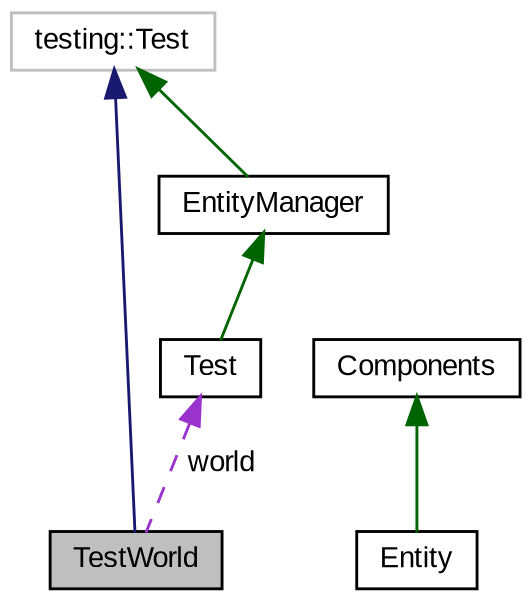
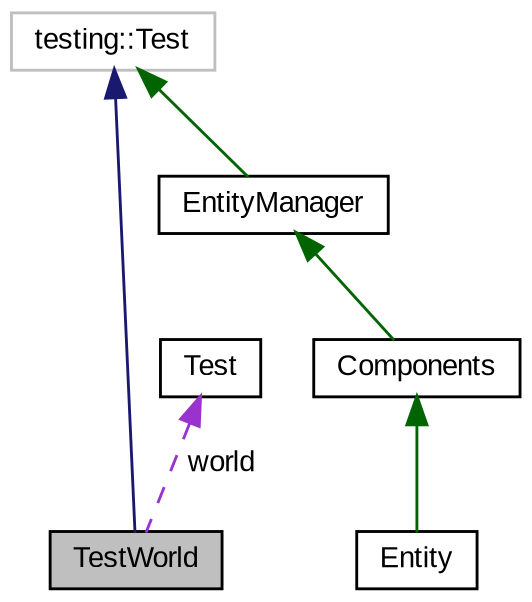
(237, 300) -> (355, 297)
